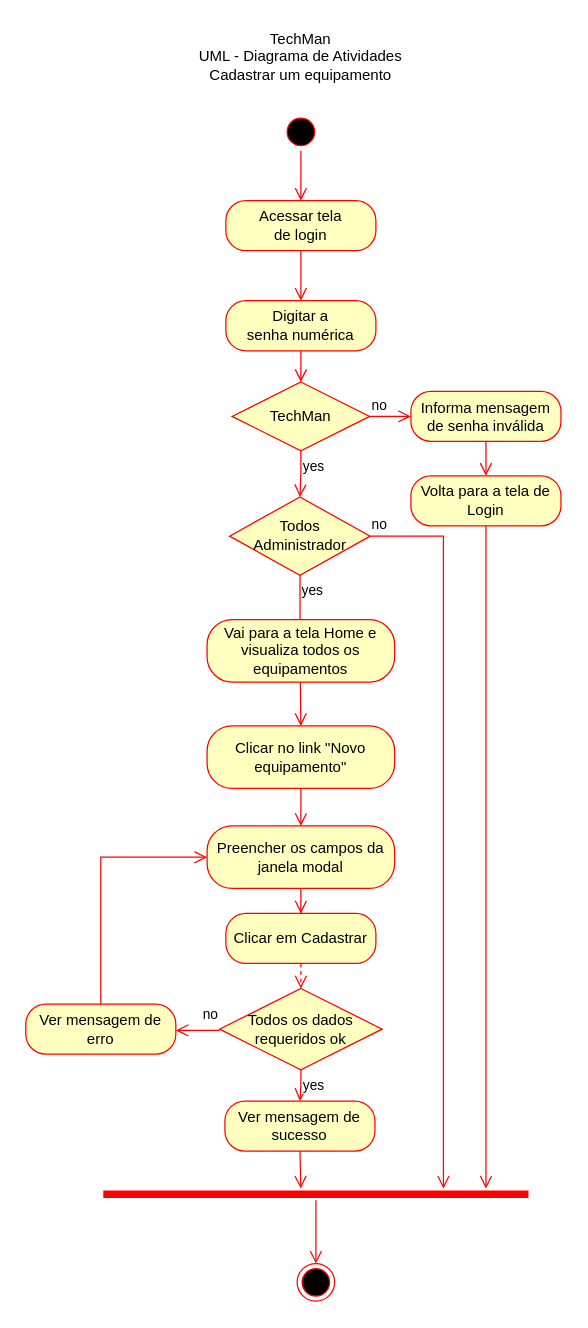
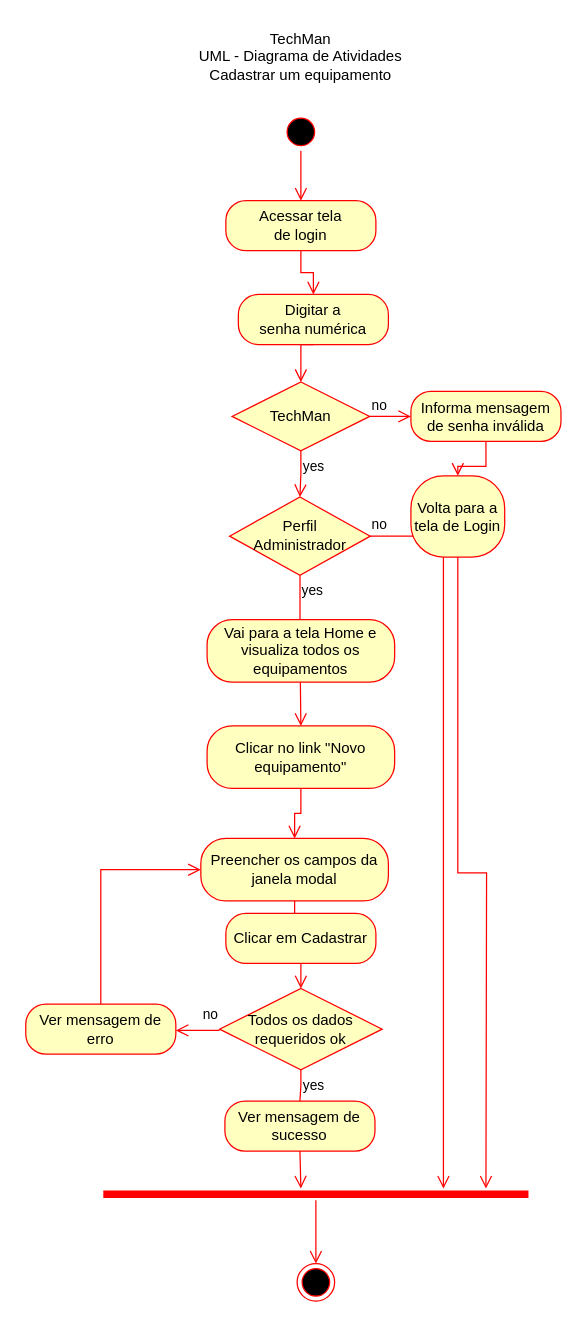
(301, 326) -> (313, 319)
(486, 501) -> (458, 516)
(300, 536) -> (300, 536)
(301, 857) -> (294, 869)
(301, 975) -> (301, 975)
(300, 1095) -> (300, 1095)
